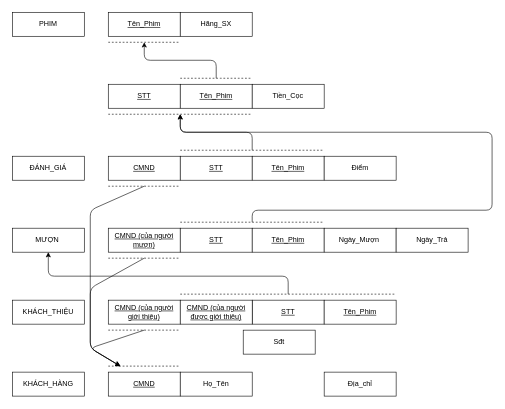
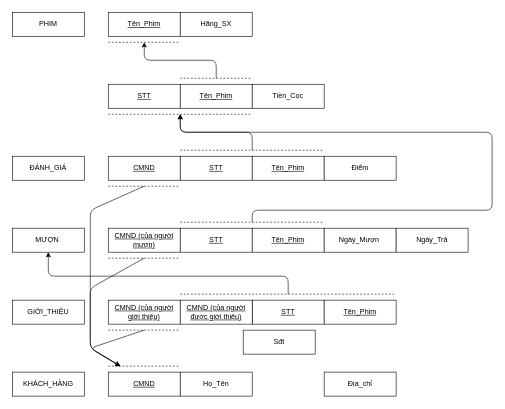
(48, 312) -> (48, 312)
